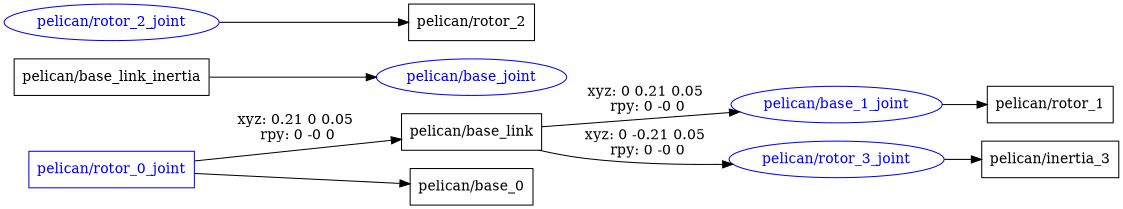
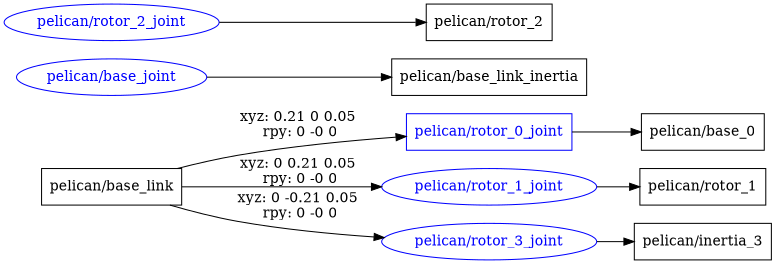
(288, 77) -> (294, 77)
(837, 105) -> (489, 187)
(293, 151) -> (286, 148)
